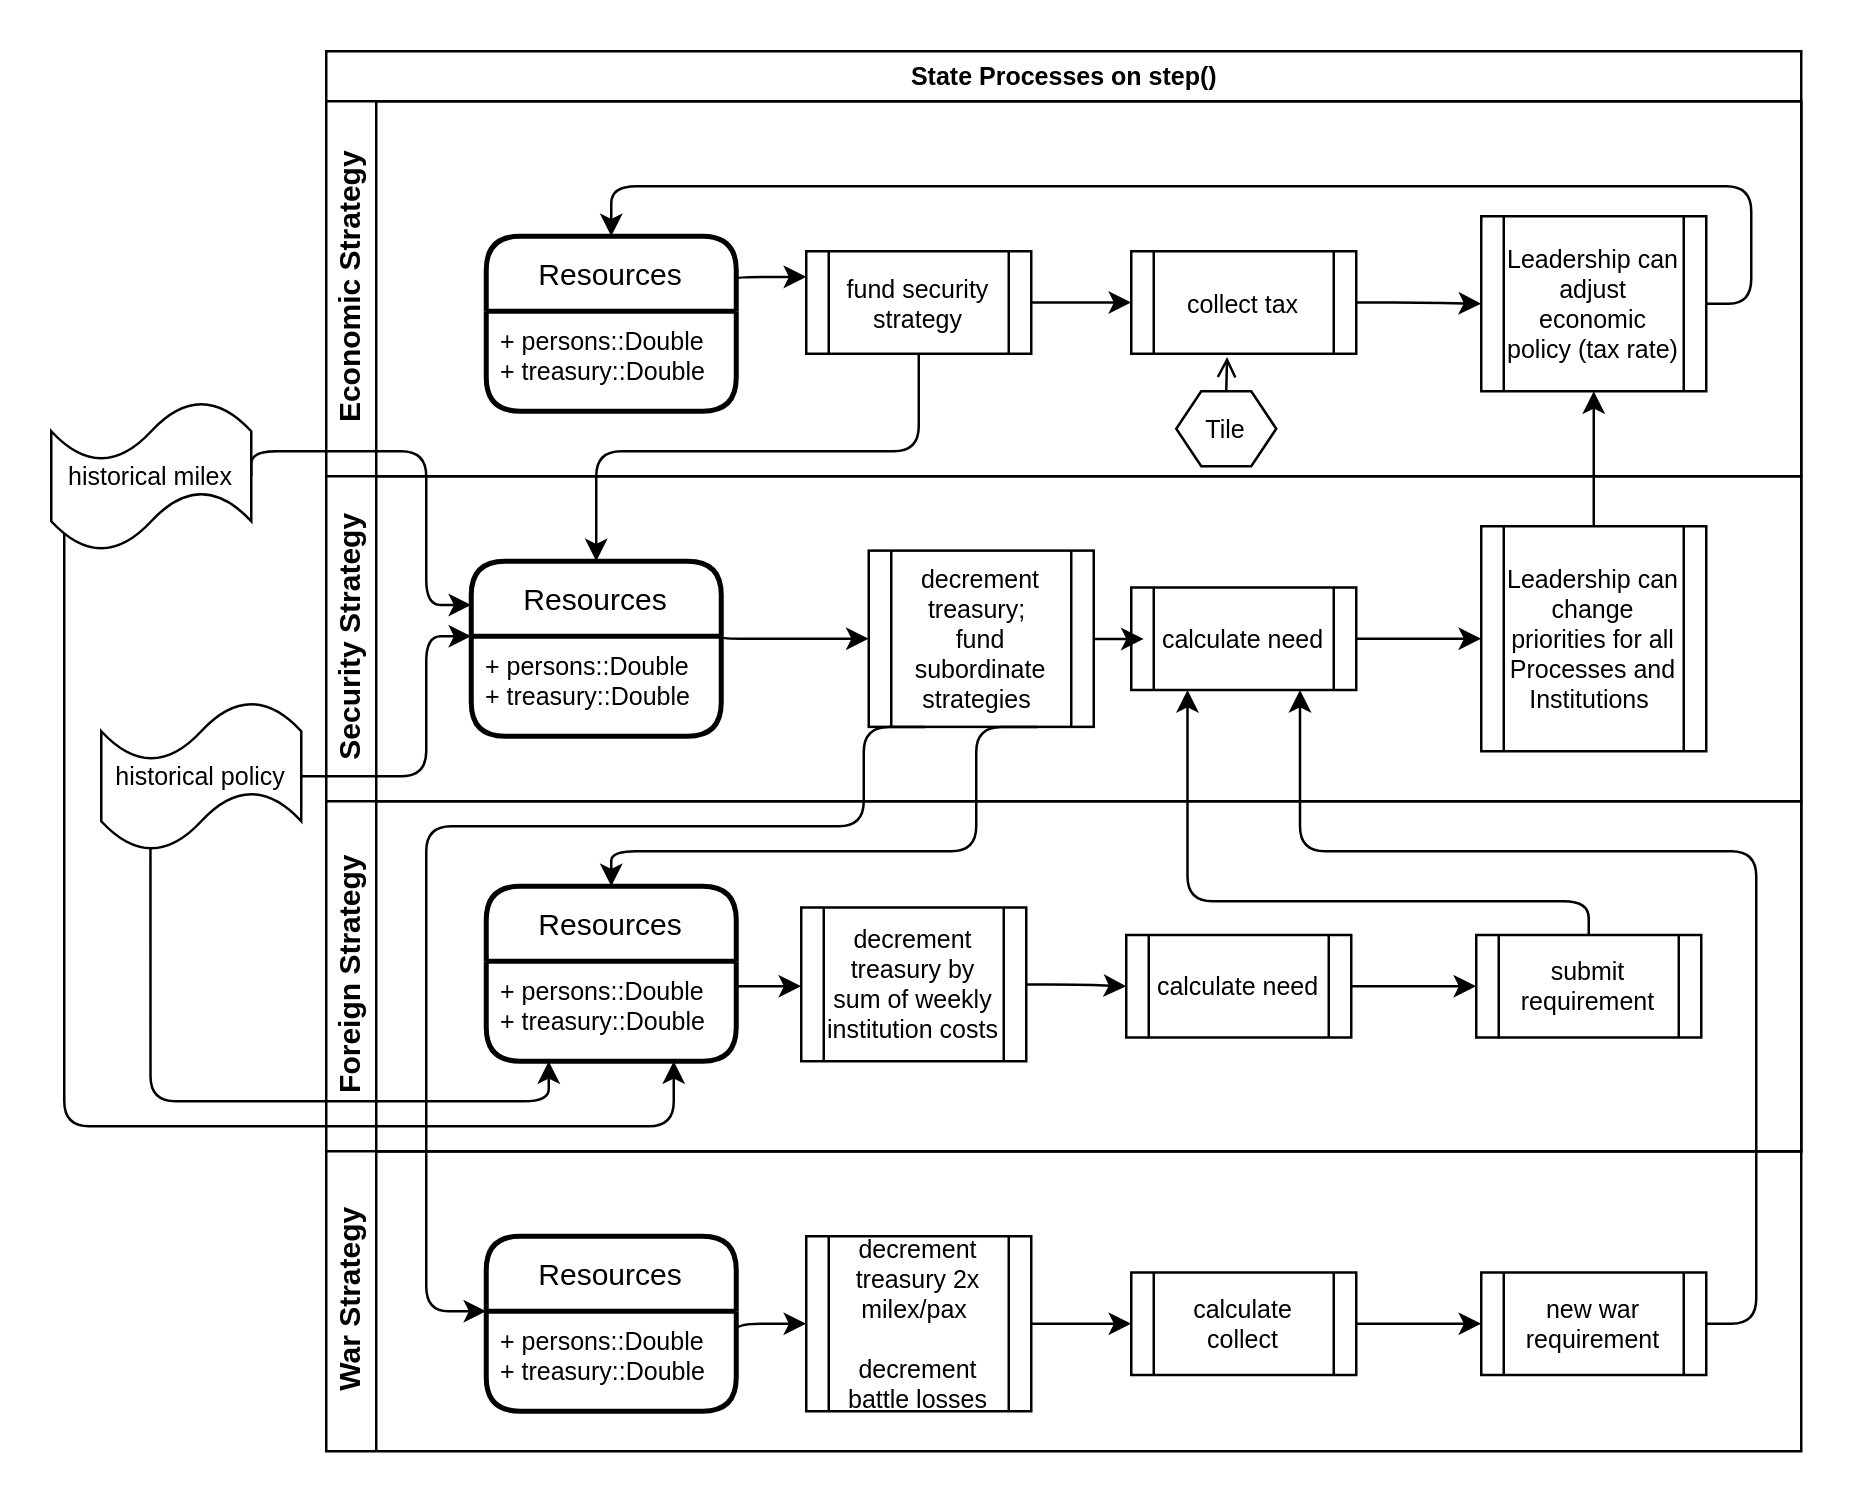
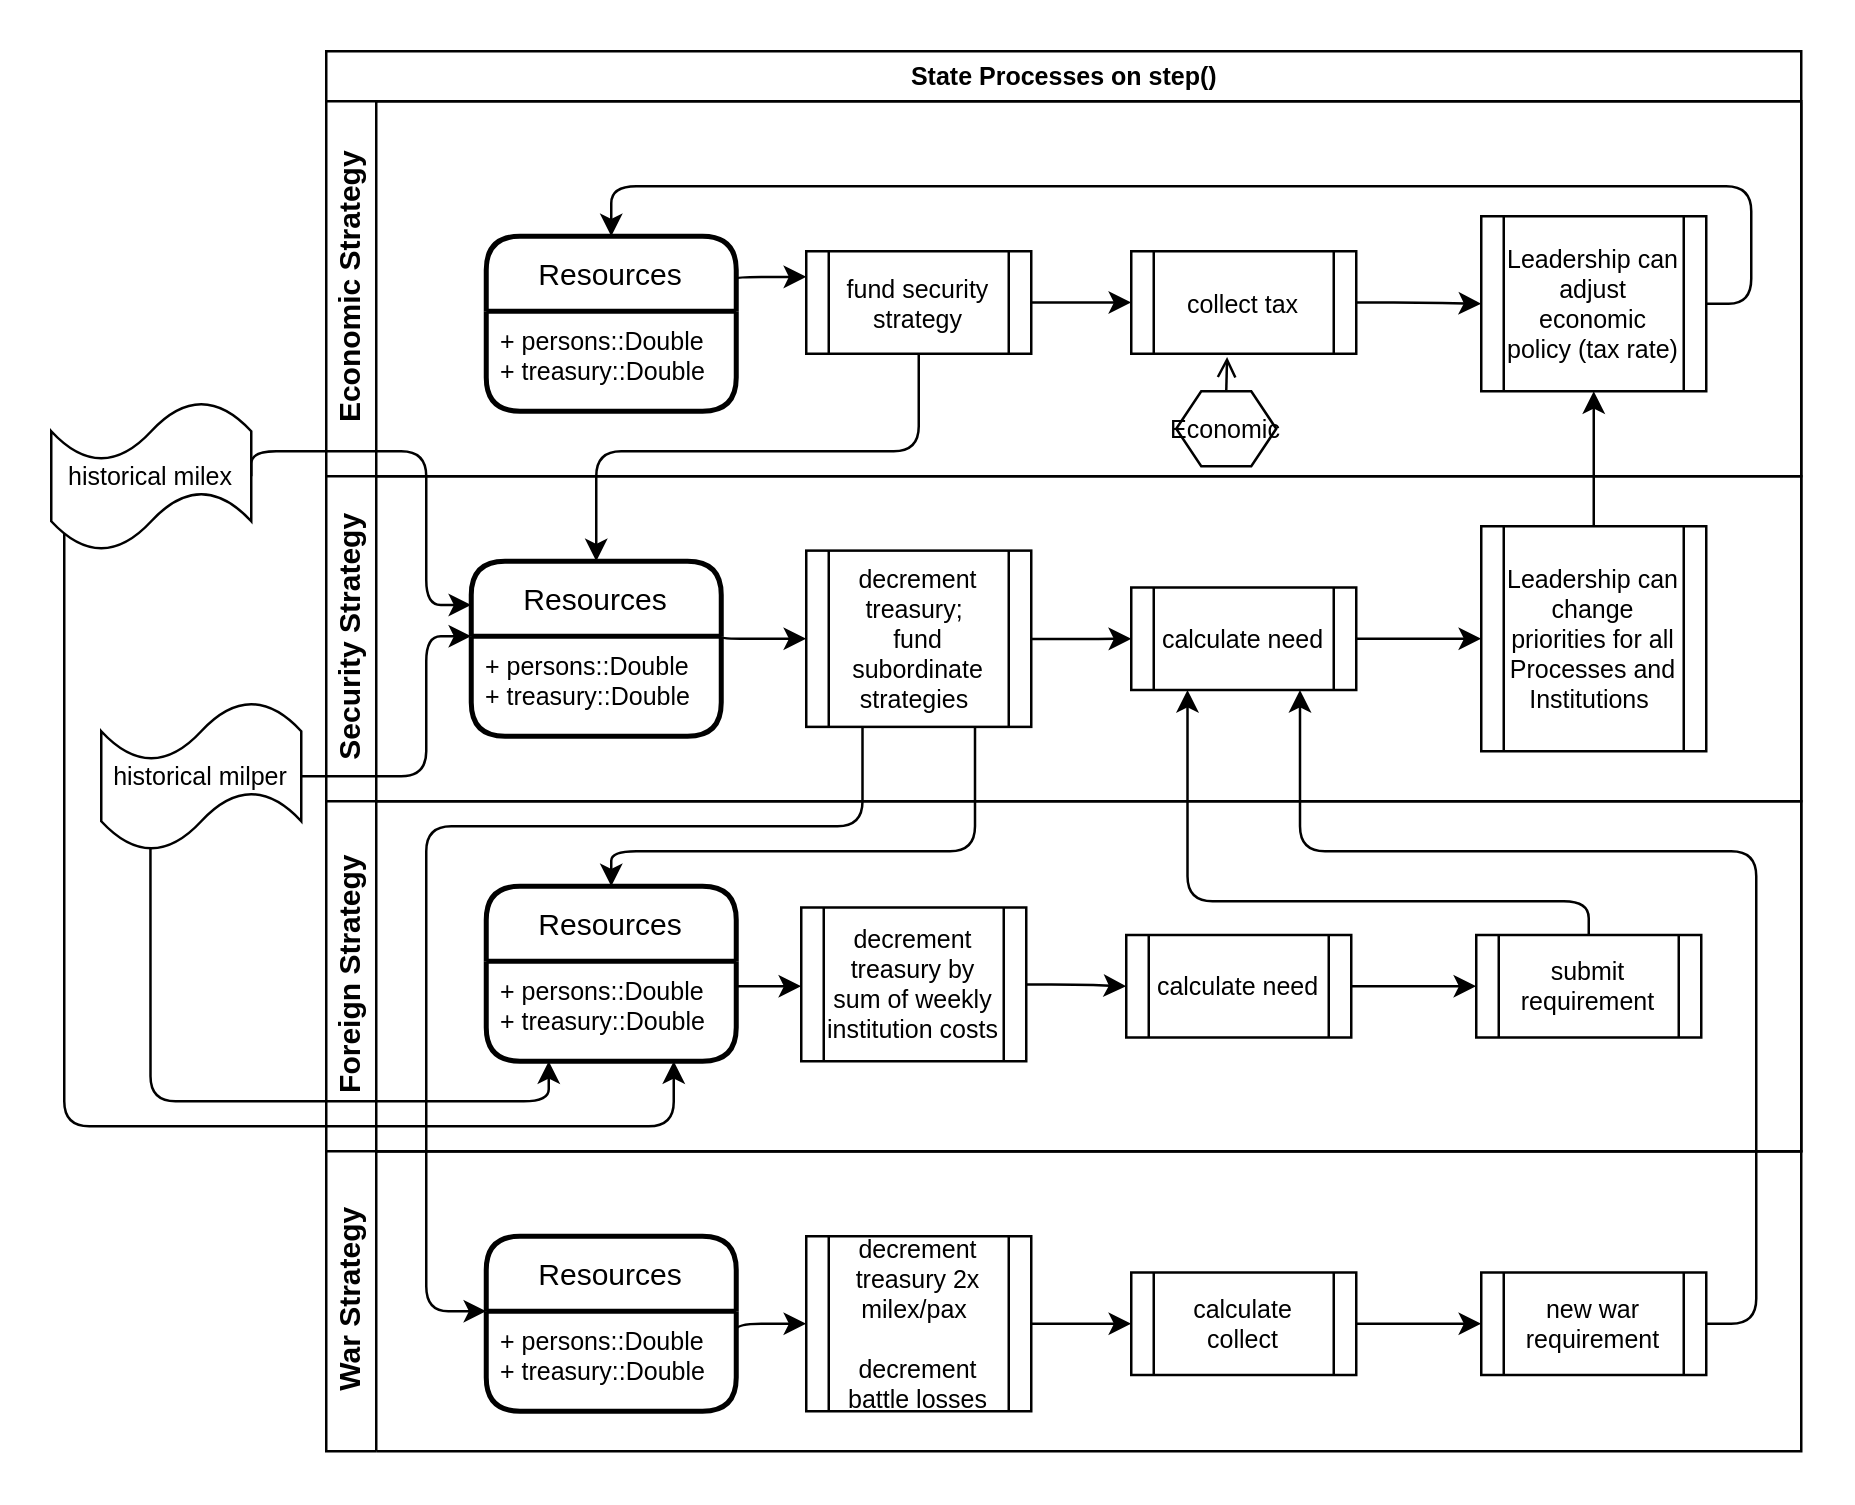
(1226, 429) -> (1226, 429)
(981, 639) -> (919, 639)
(201, 776) -> (201, 776)
